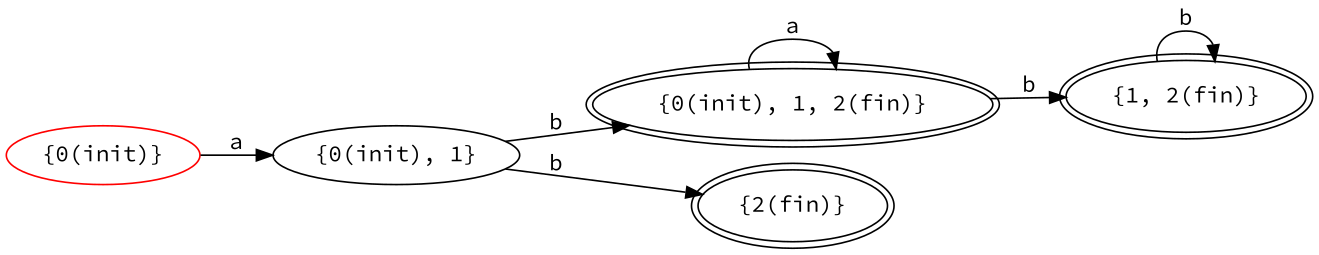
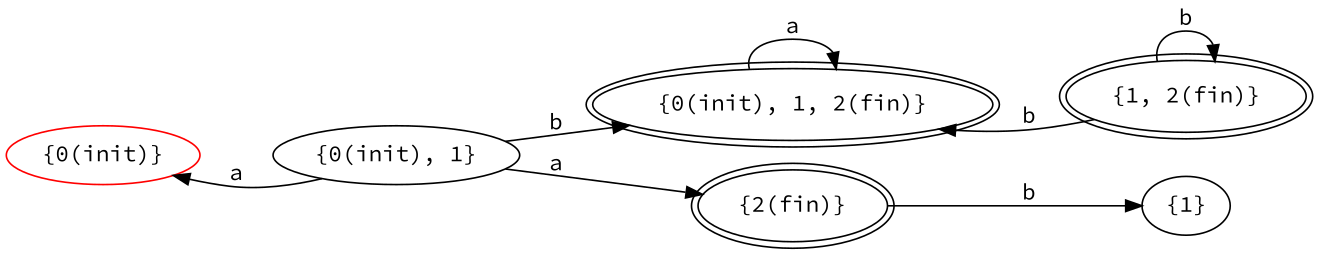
(1020, 98) -> (1025, 130)
(228, 155) -> (256, 187)
(556, 164) -> (556, 164)
none -> (1186, 206)
